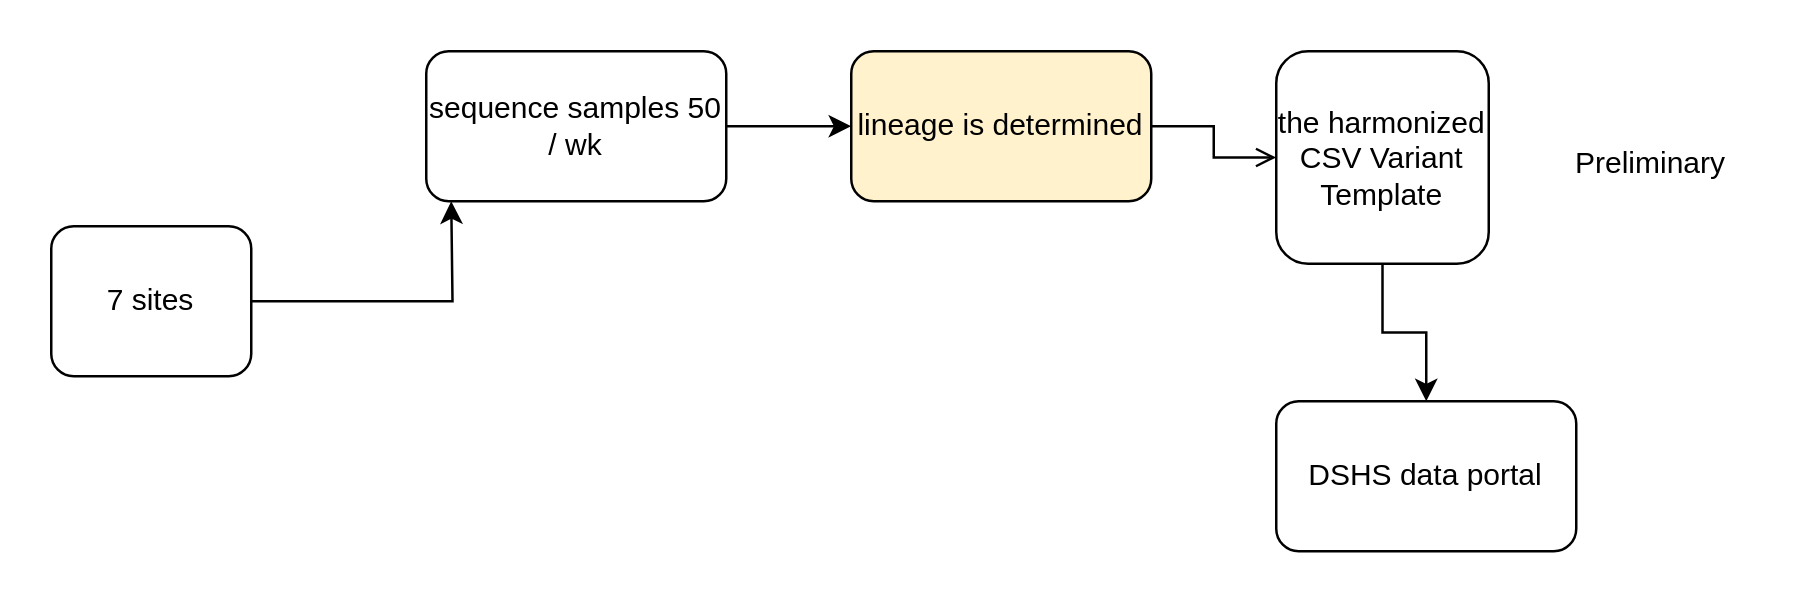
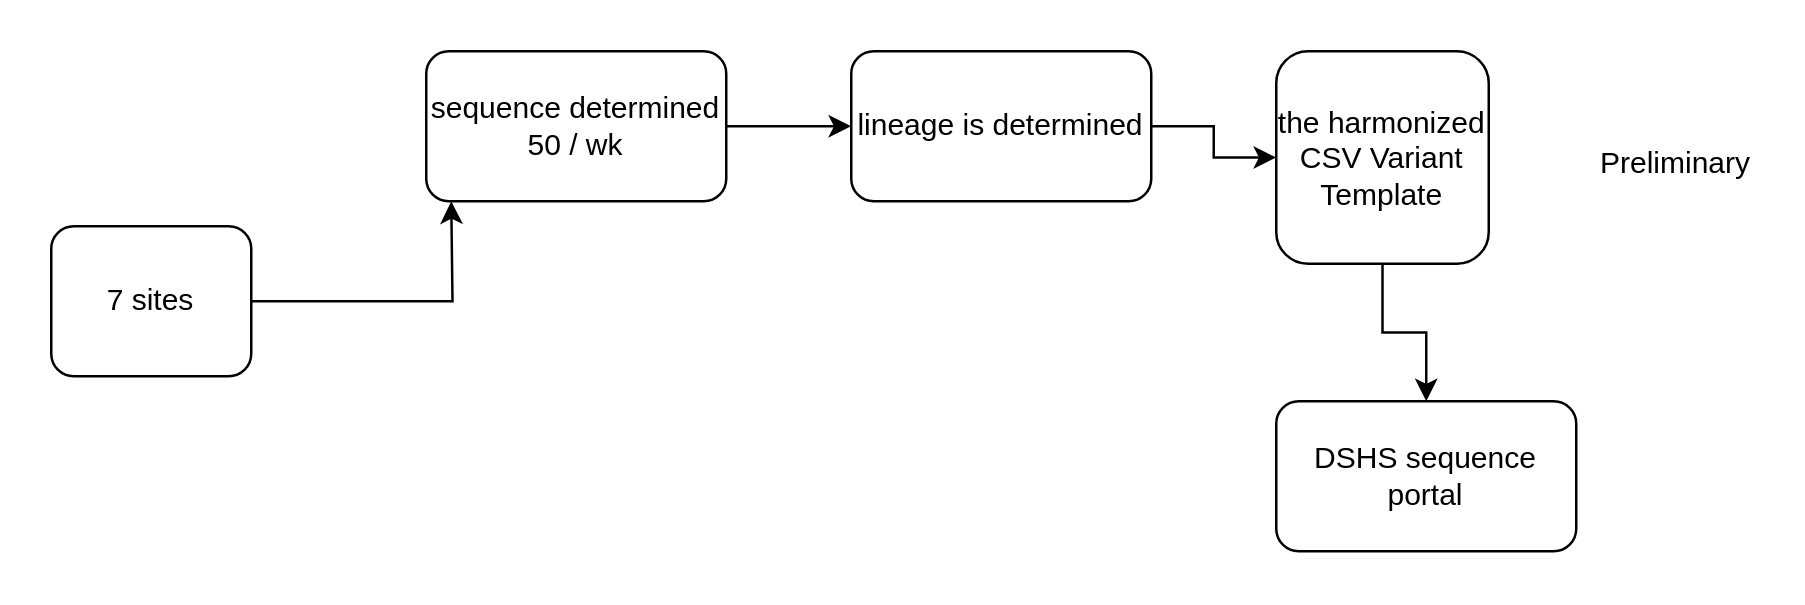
(576, 126) -> (576, 126)
(1001, 126) -> (1001, 126)
(1262, 158) -> (1257, 158)
(1651, 164) -> (1676, 164)
(1426, 476) -> (1426, 476)
